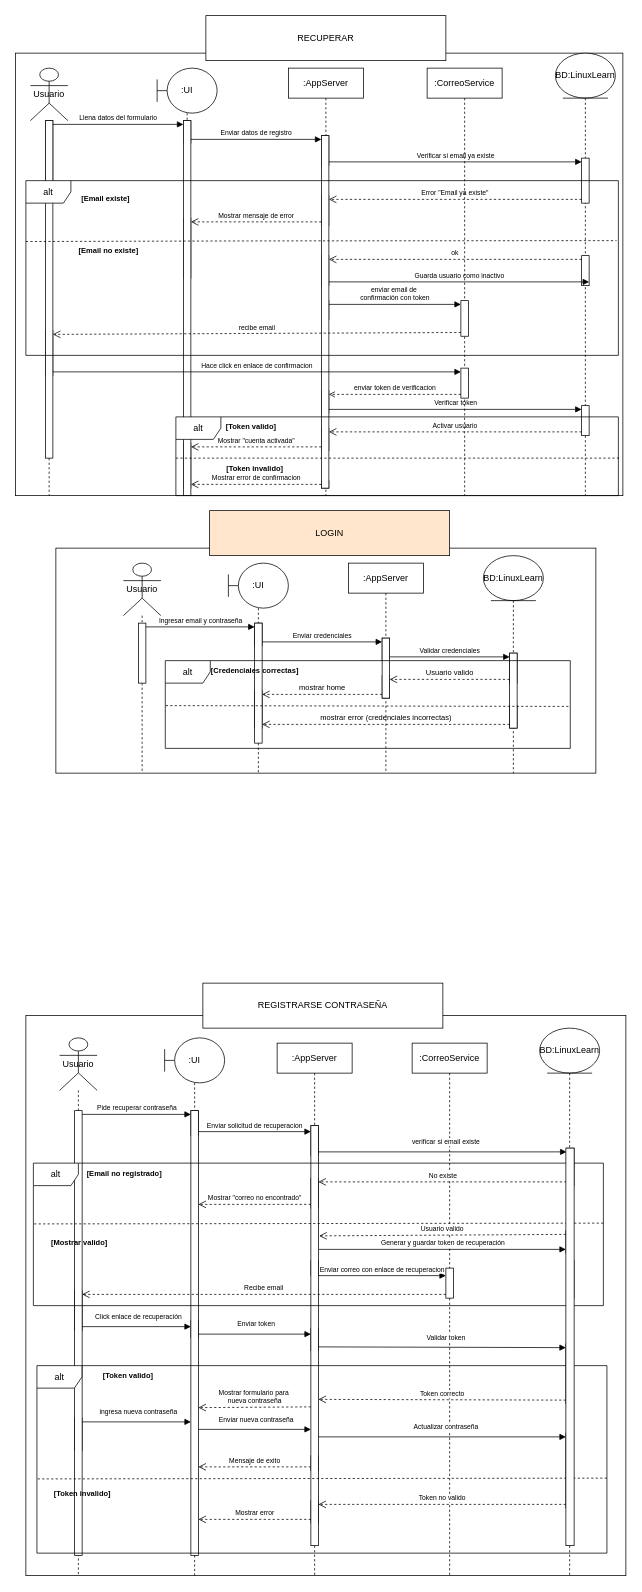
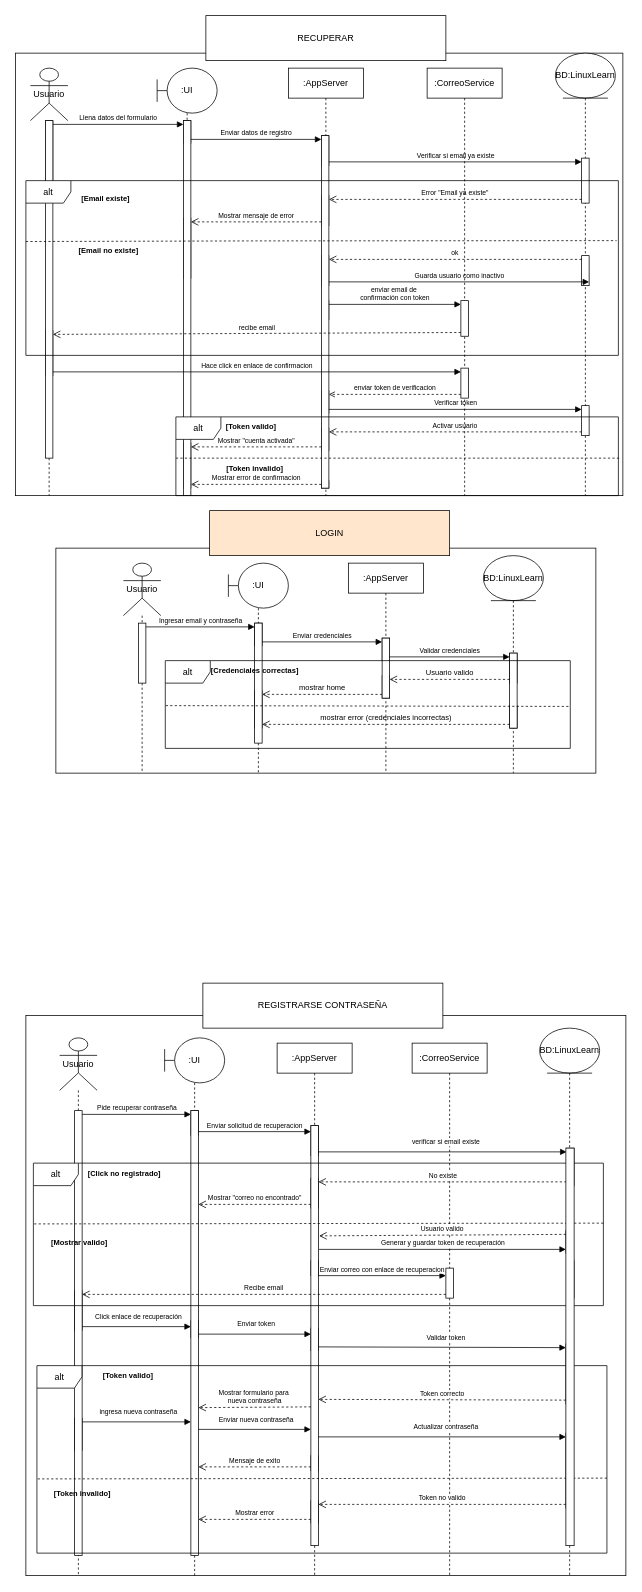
(125, 1173) -> (125, 1173)
